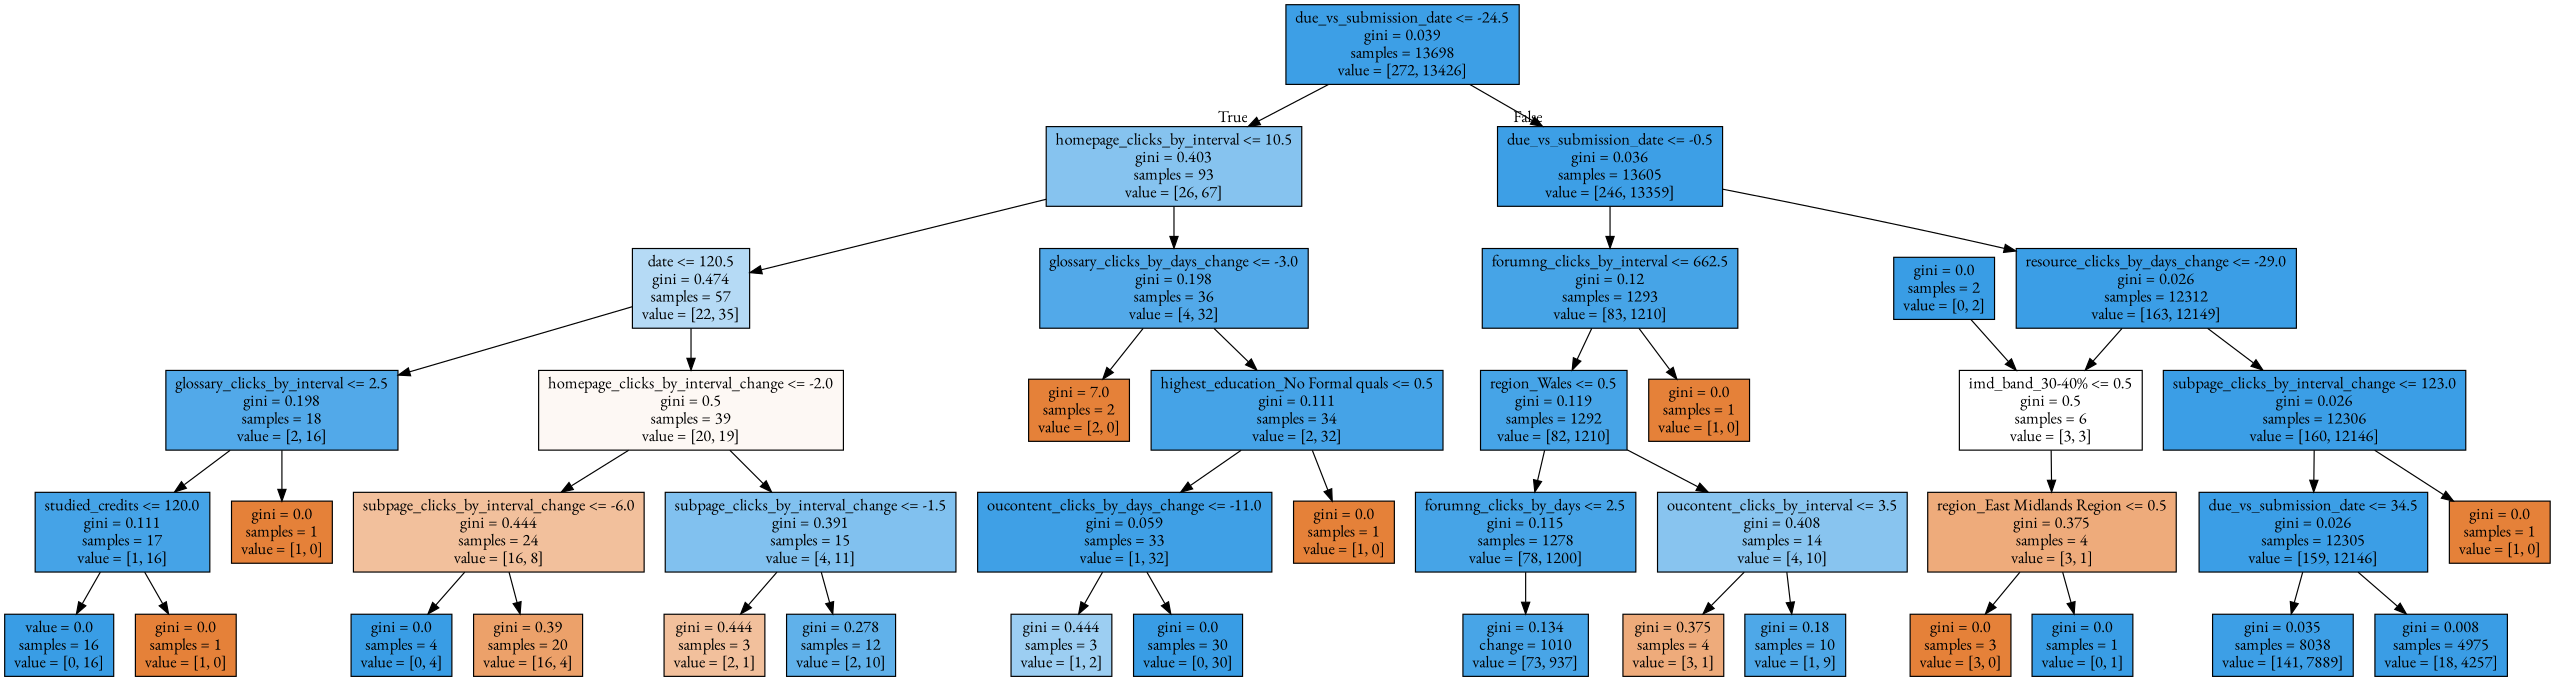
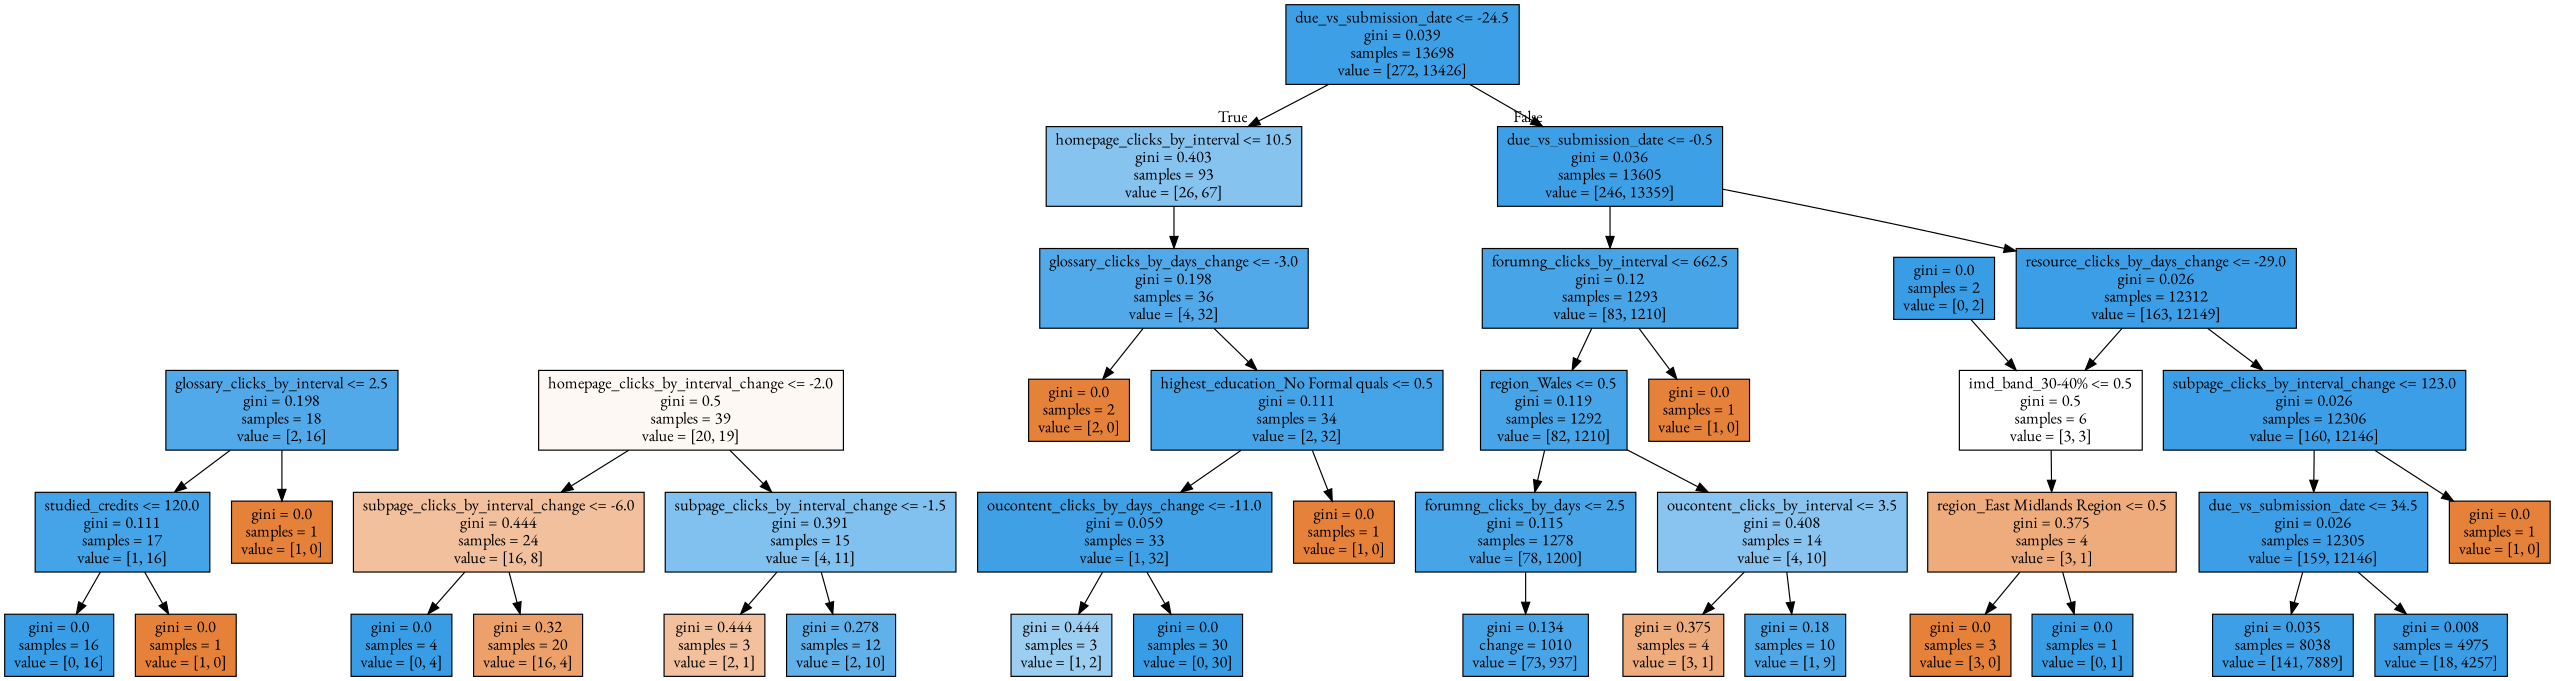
(691, 288) -> none
(1079, 410) -> (1079, 410)
(59, 645) -> (59, 645)
(528, 645) -> (528, 645)
